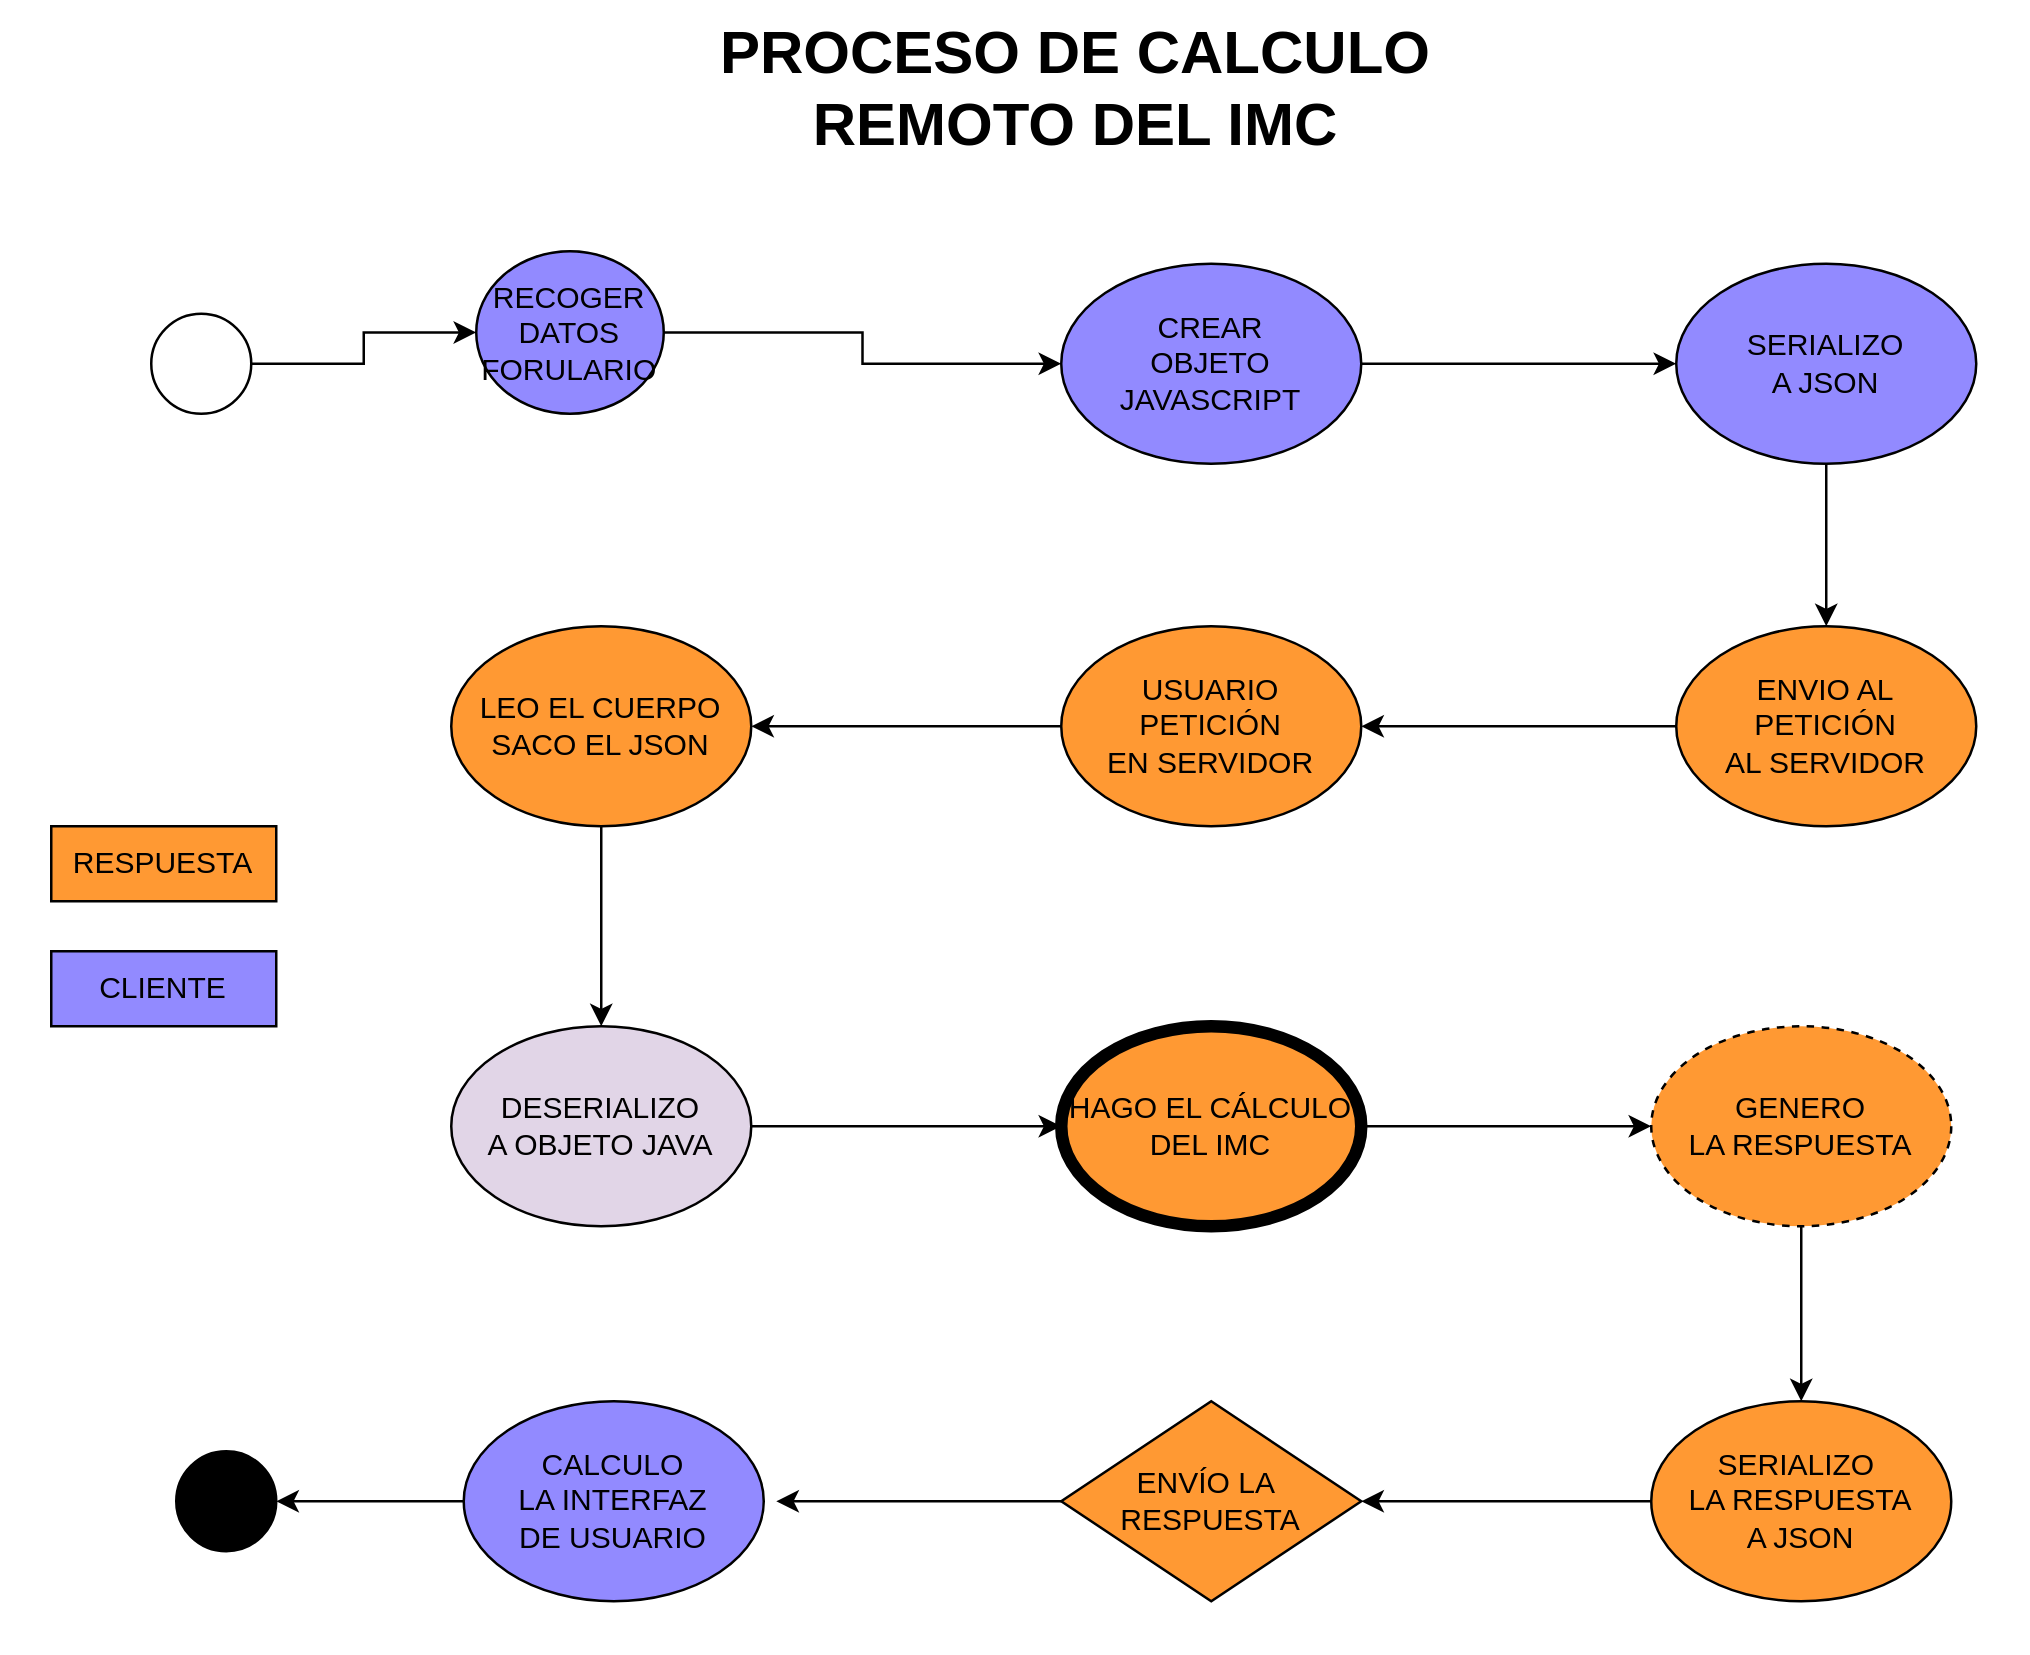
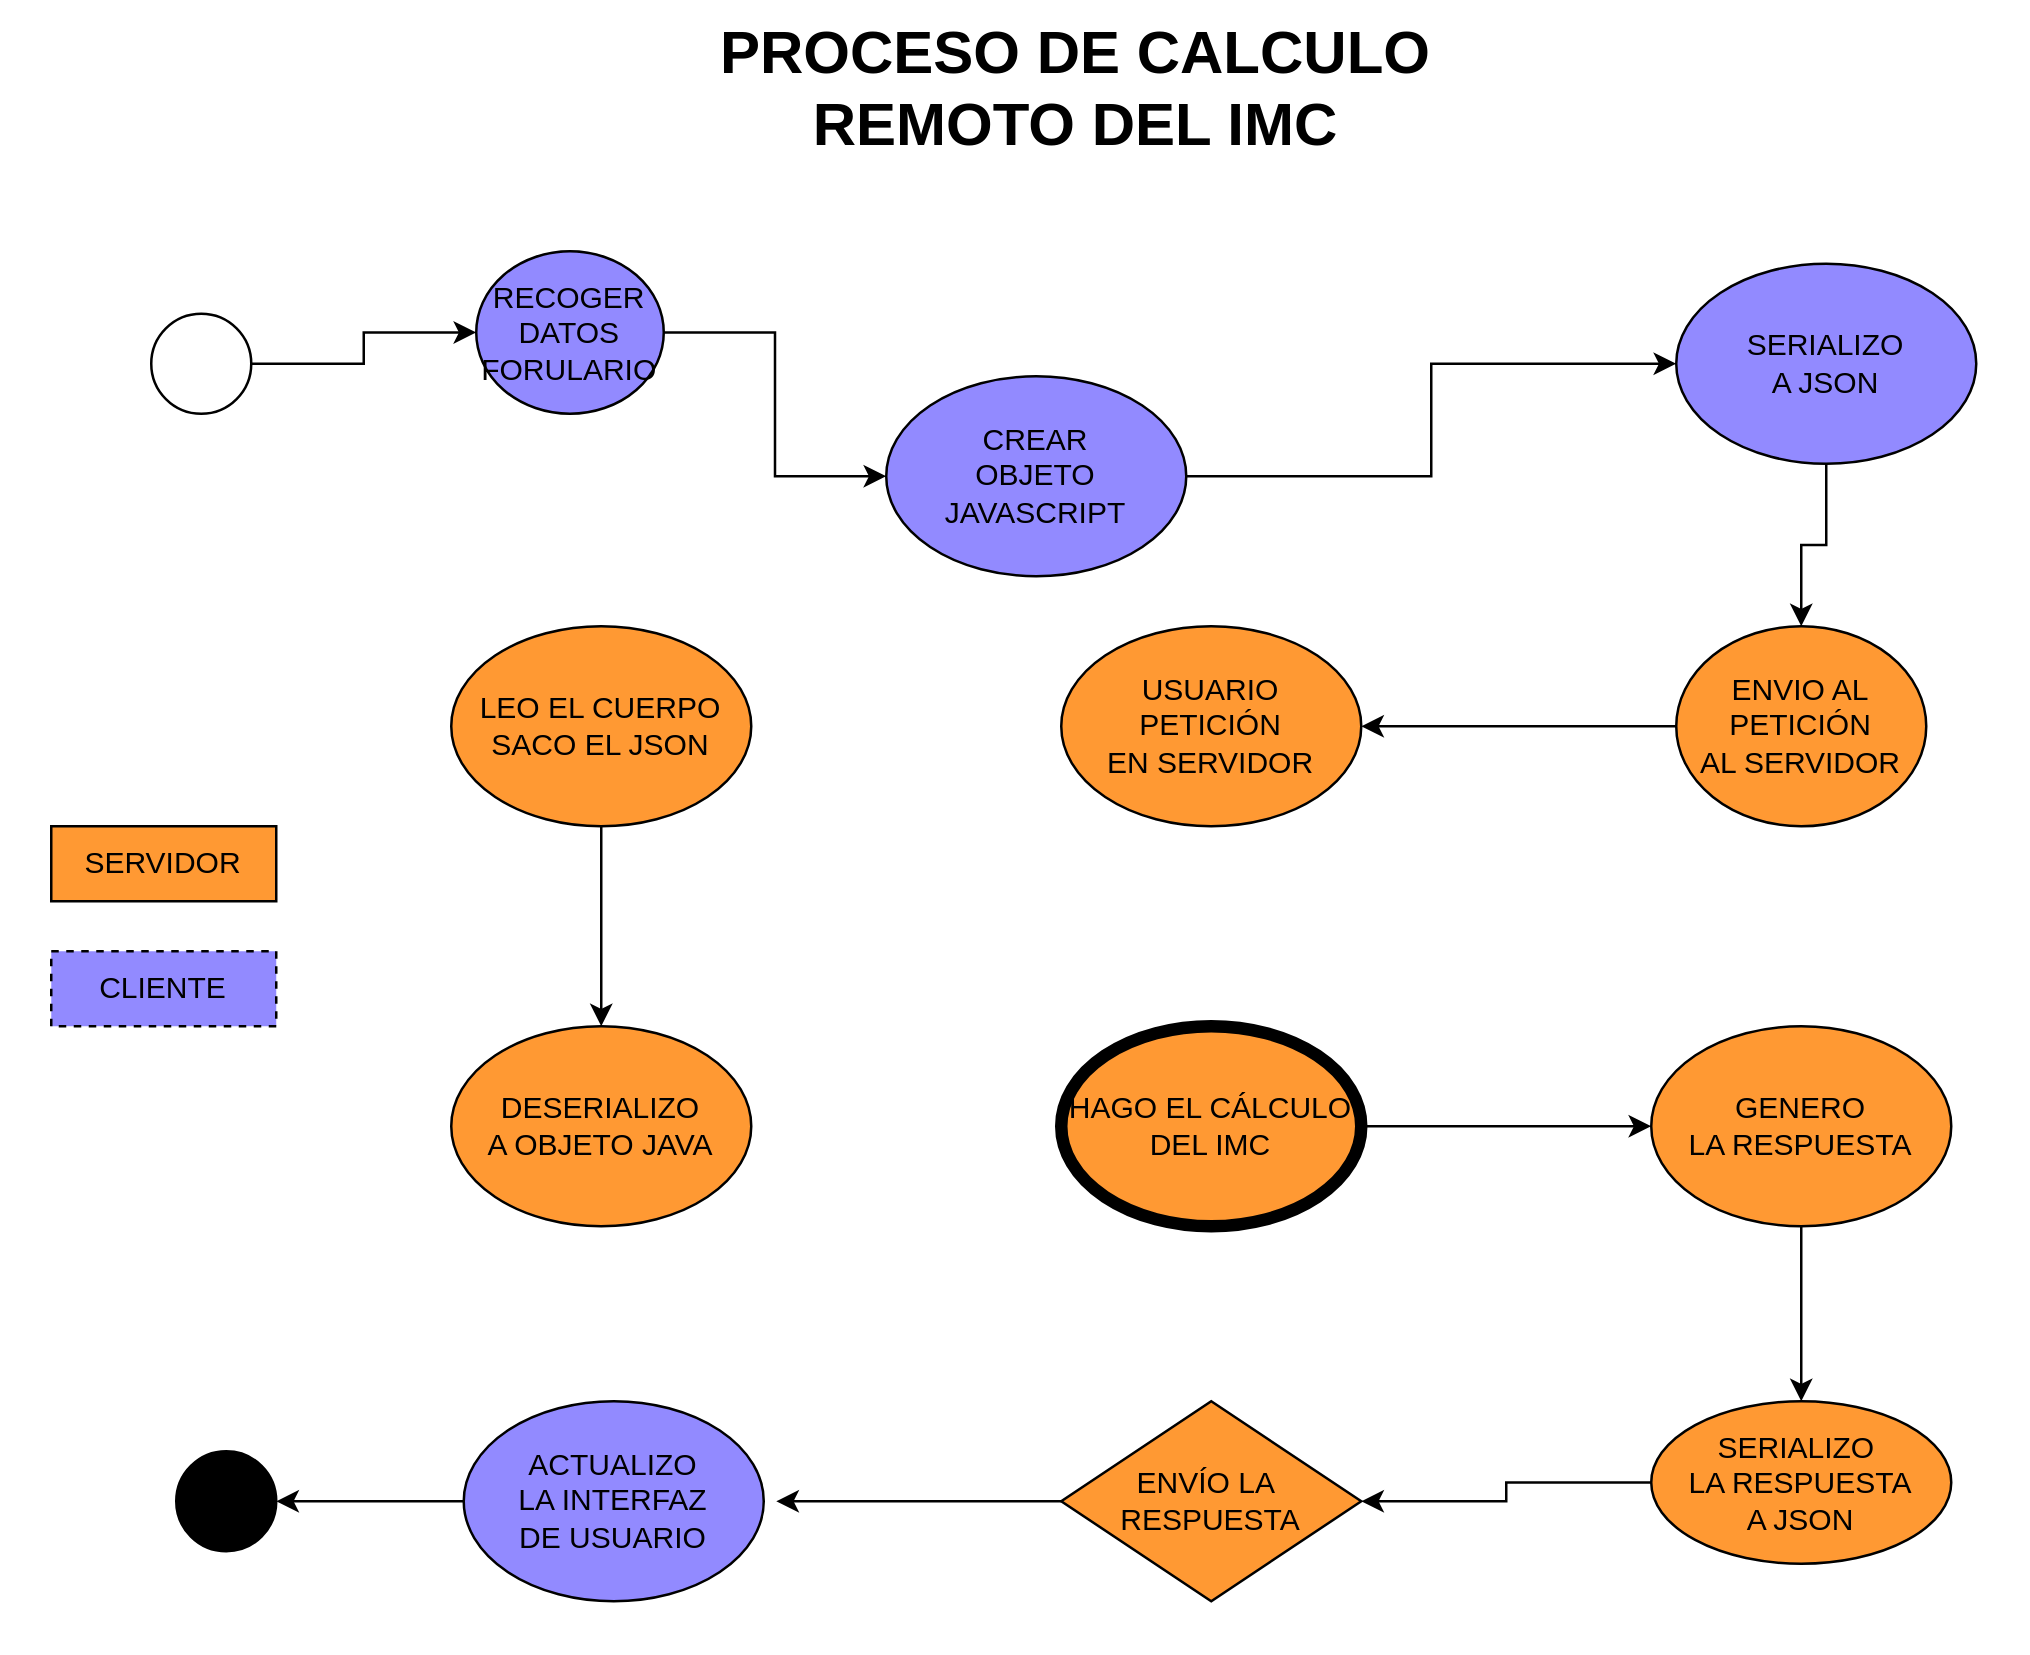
(1211, 364) -> (1036, 476)
(914, 726) -> none
(1826, 726) -> (1801, 726)
(164, 864) -> (164, 864)
(164, 989) -> (164, 989)
(601, 1126) -> (601, 1126)
(898, 1126) -> none
(1801, 1126) -> (1801, 1126)
(614, 1501) -> (614, 1501)
(1801, 1501) -> (1801, 1483)
